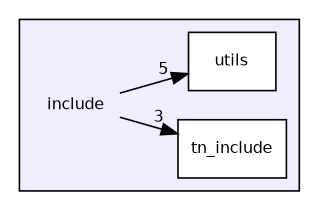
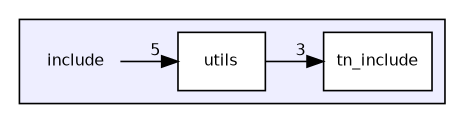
(141, 123) -> (286, 61)
